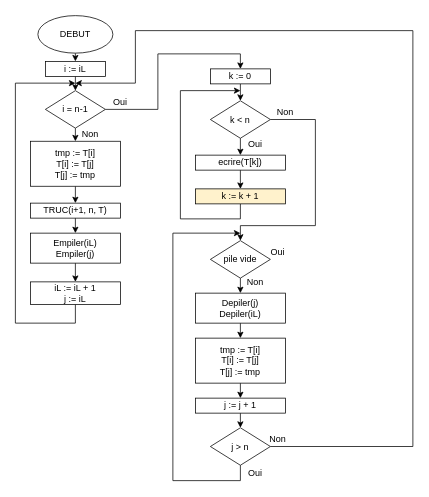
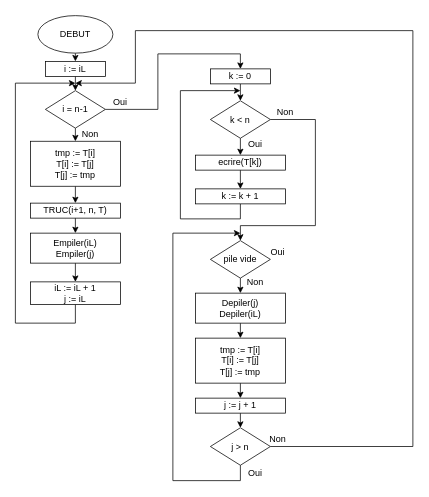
(240, 196) -> (240, 196)
